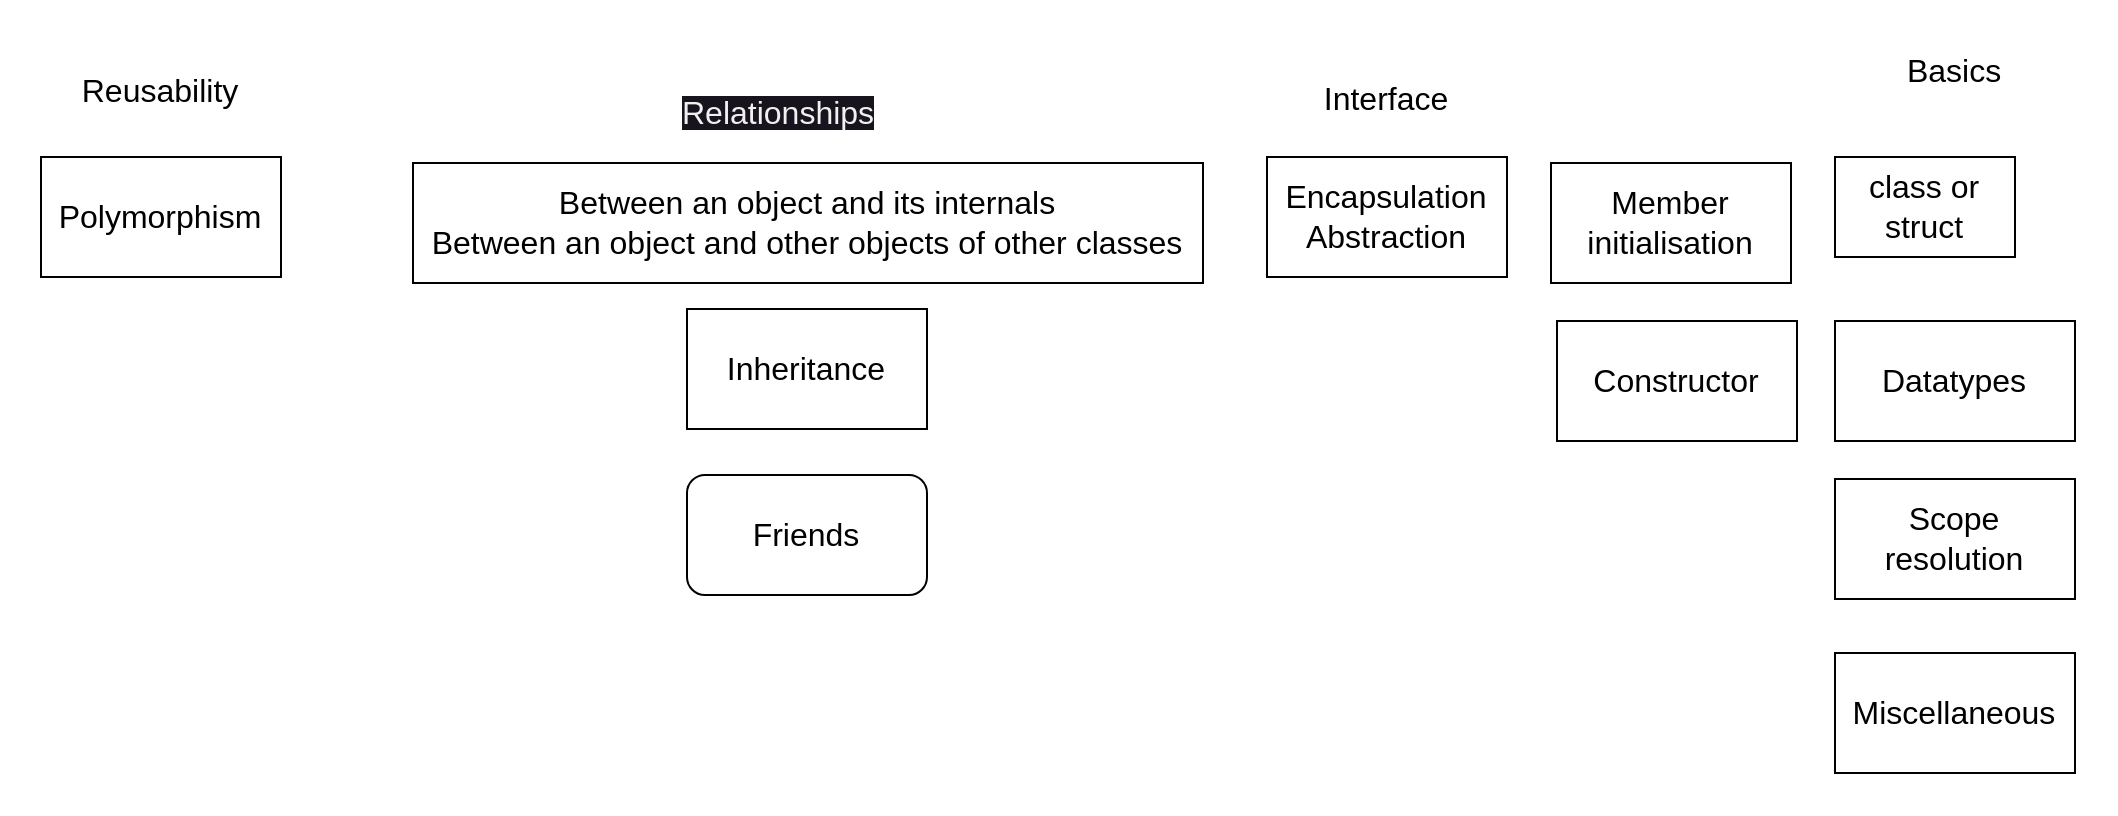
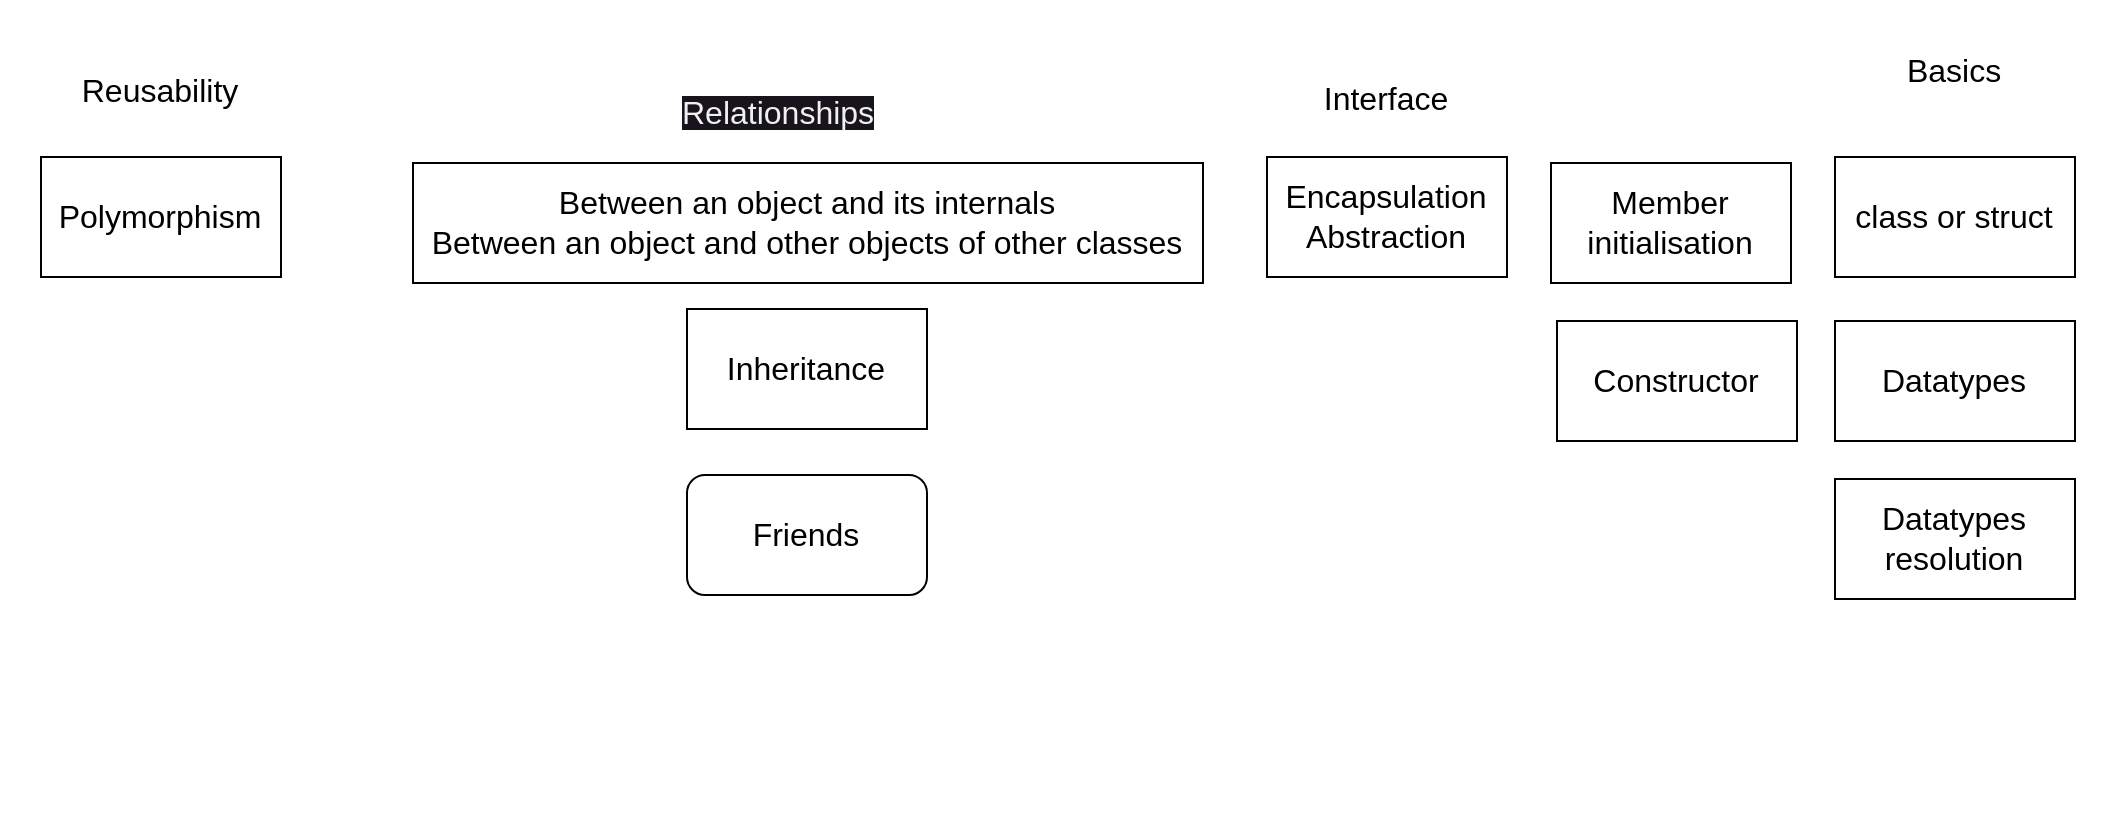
(1925, 207) -> (1955, 217)
(1955, 539) -> (1955, 539)
(1955, 713) -> none
